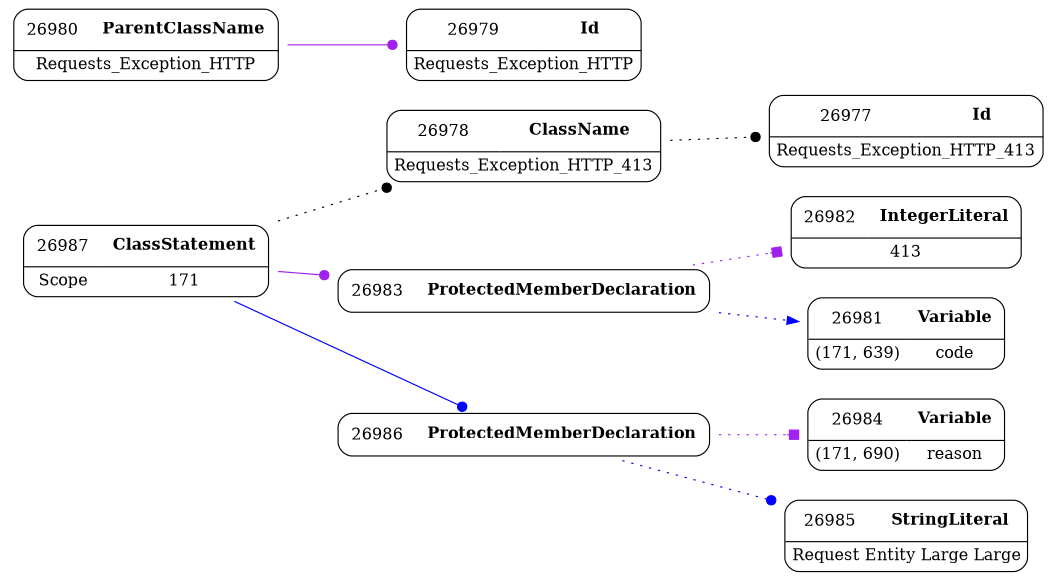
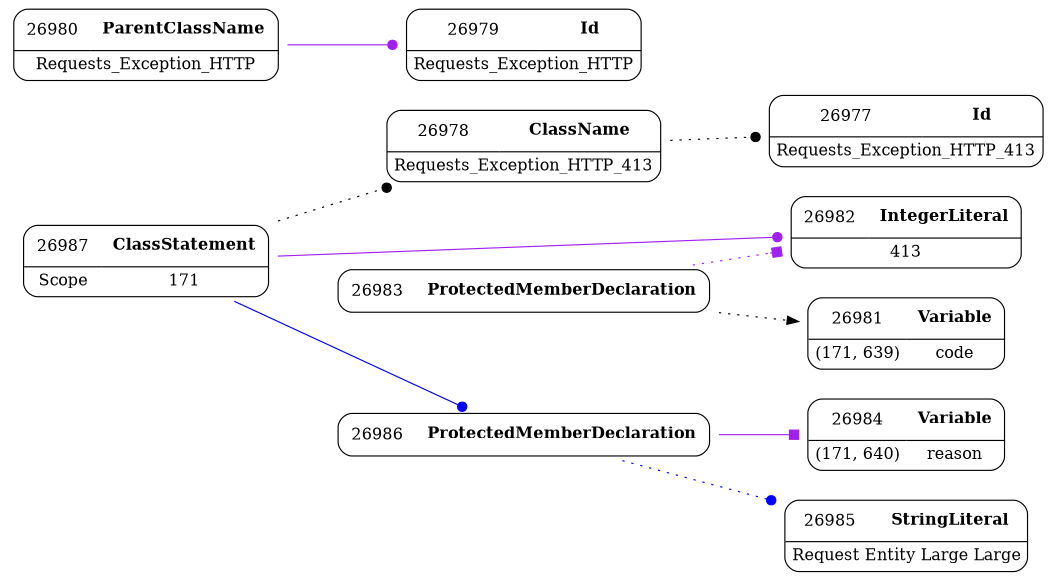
(299, 273) -> (525, 247)
(753, 316) -> (753, 316)
(753, 435) -> (753, 435)
(858, 454) -> (858, 454)
